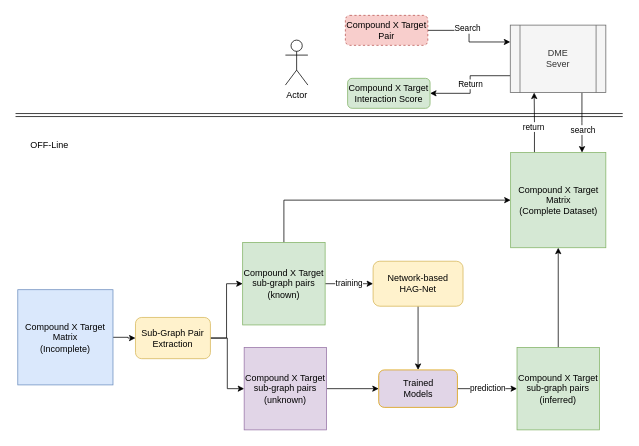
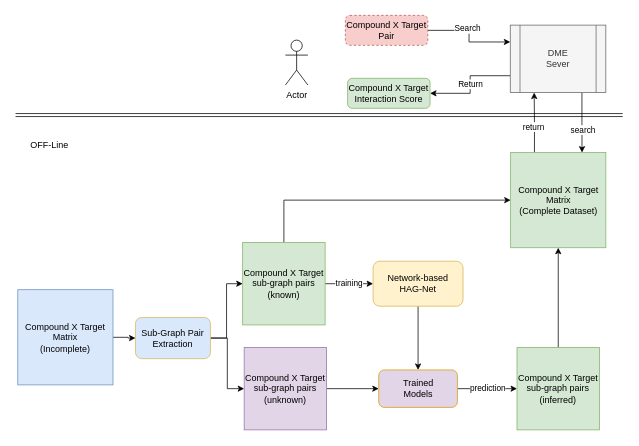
(173, 338) -> (173, 338)
